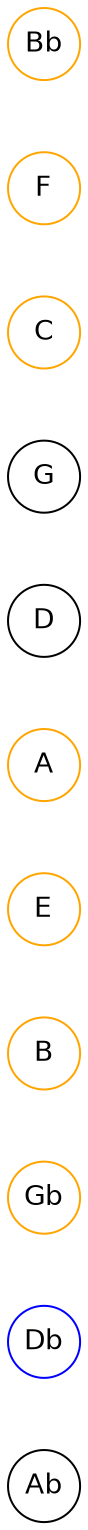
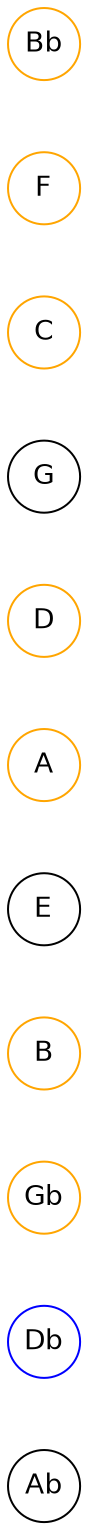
(44, 621) -> (44, 621)
(44, 909) -> (44, 909)
